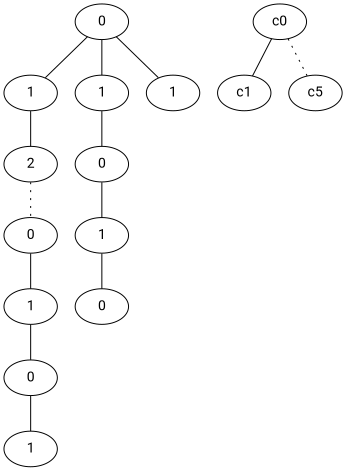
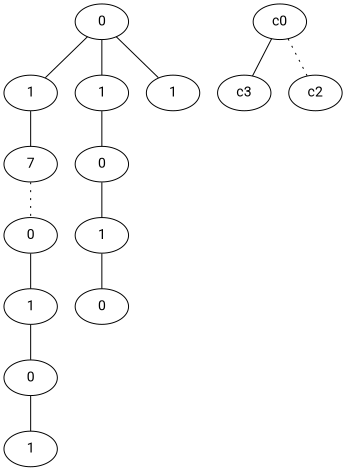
(244, 93) -> (244, 93)
(315, 93) -> (315, 93)
(31, 164) -> (31, 164)
